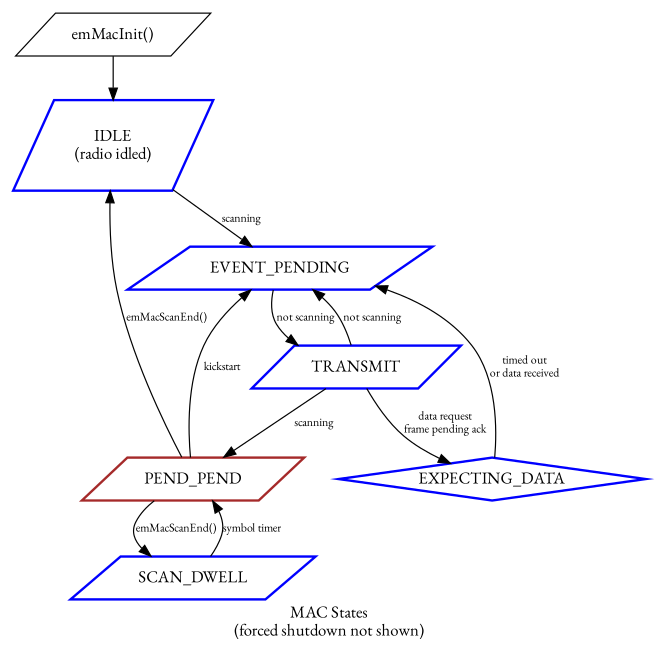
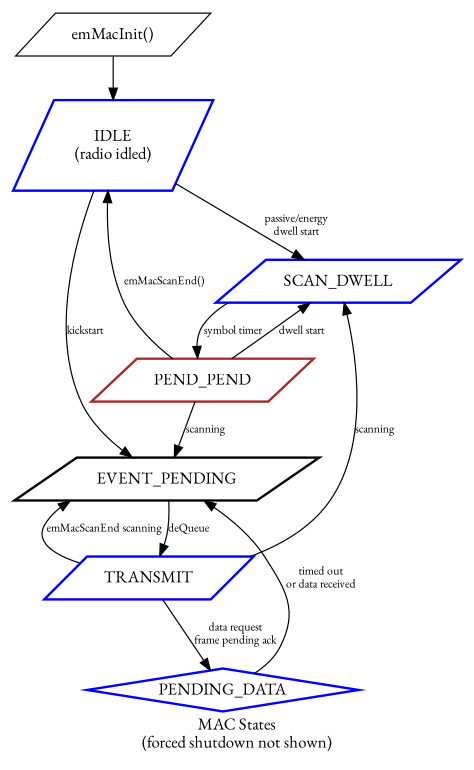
none -> (235, 219)
(242, 219) -> (85, 331)
(280, 268) -> (167, 479)
(306, 318) -> (189, 529)
(372, 318) -> (104, 529)
(222, 367) -> (206, 430)
(280, 420) -> (349, 458)
(492, 479) -> (223, 690)
(176, 529) -> (302, 331)
